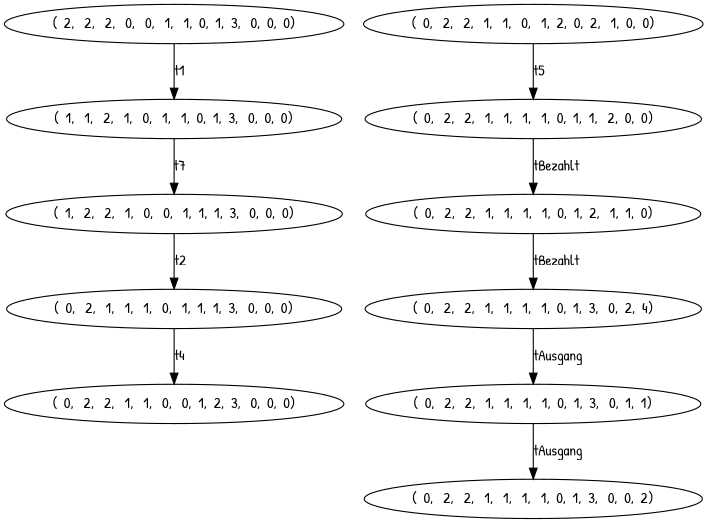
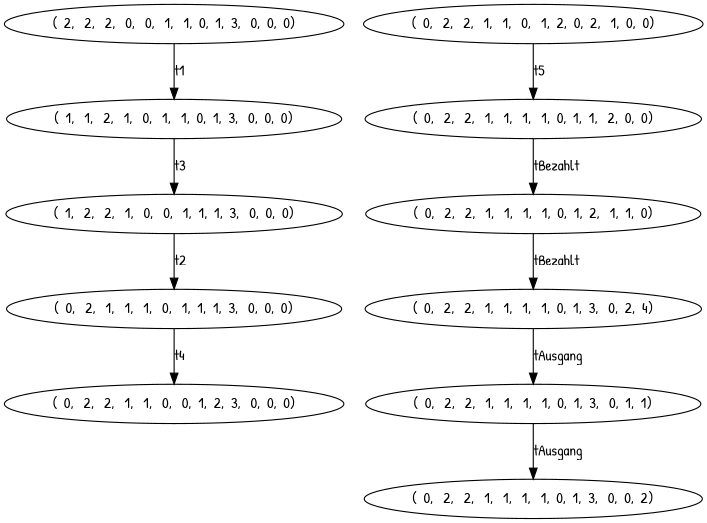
(180, 166) -> (180, 166)
